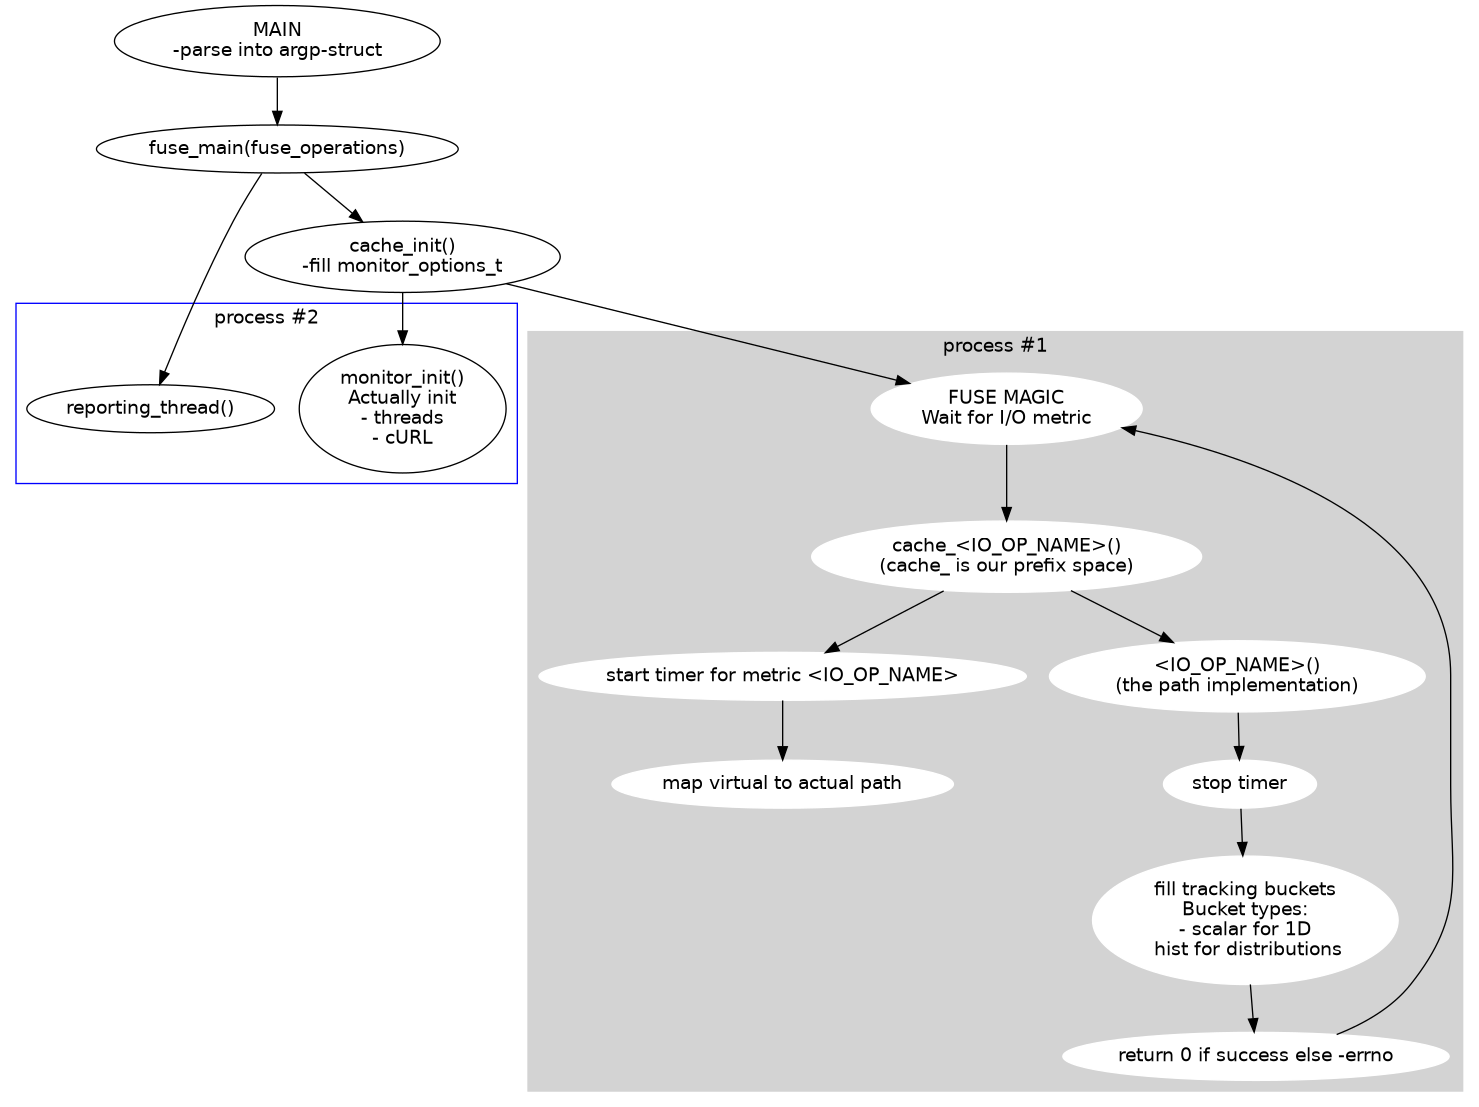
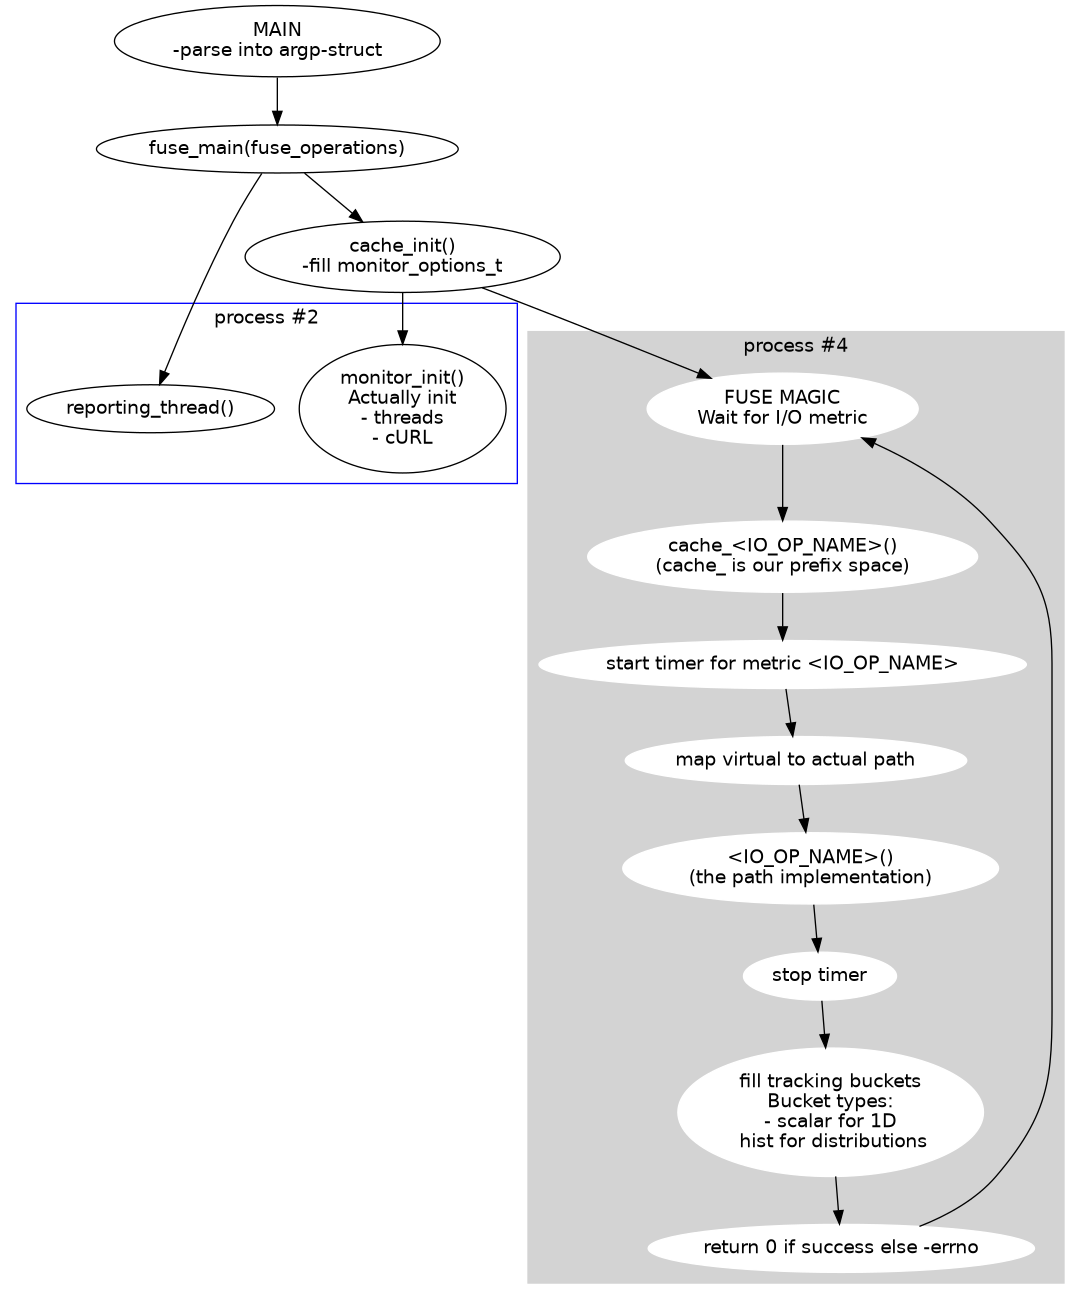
(995, 347) -> (796, 347)
(1116, 613) -> (802, 802)
